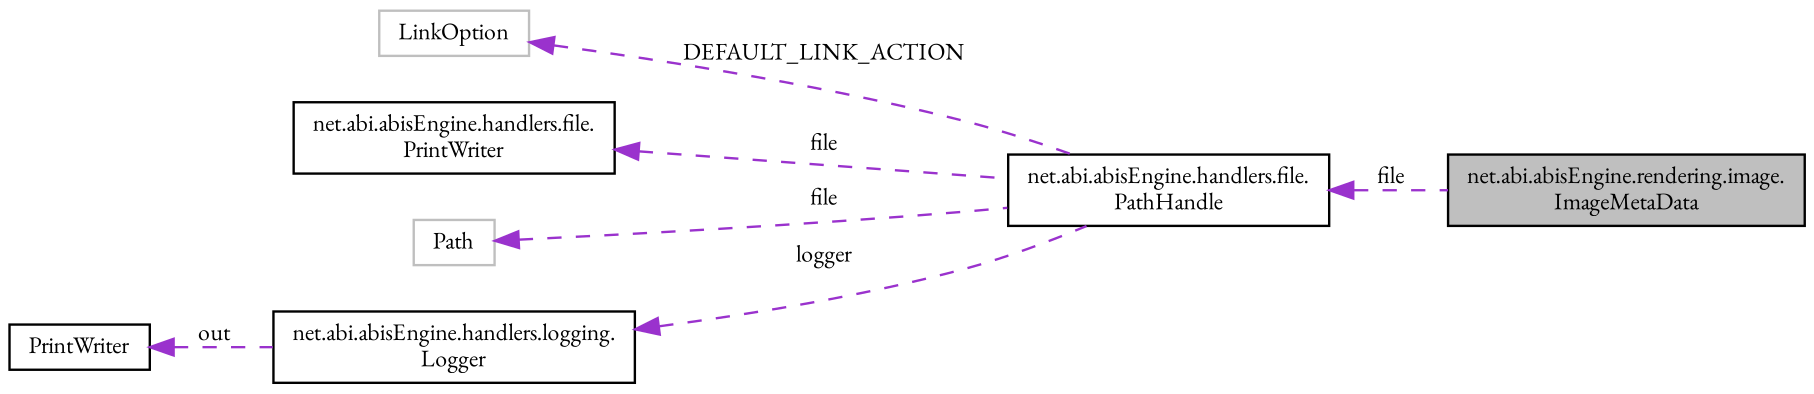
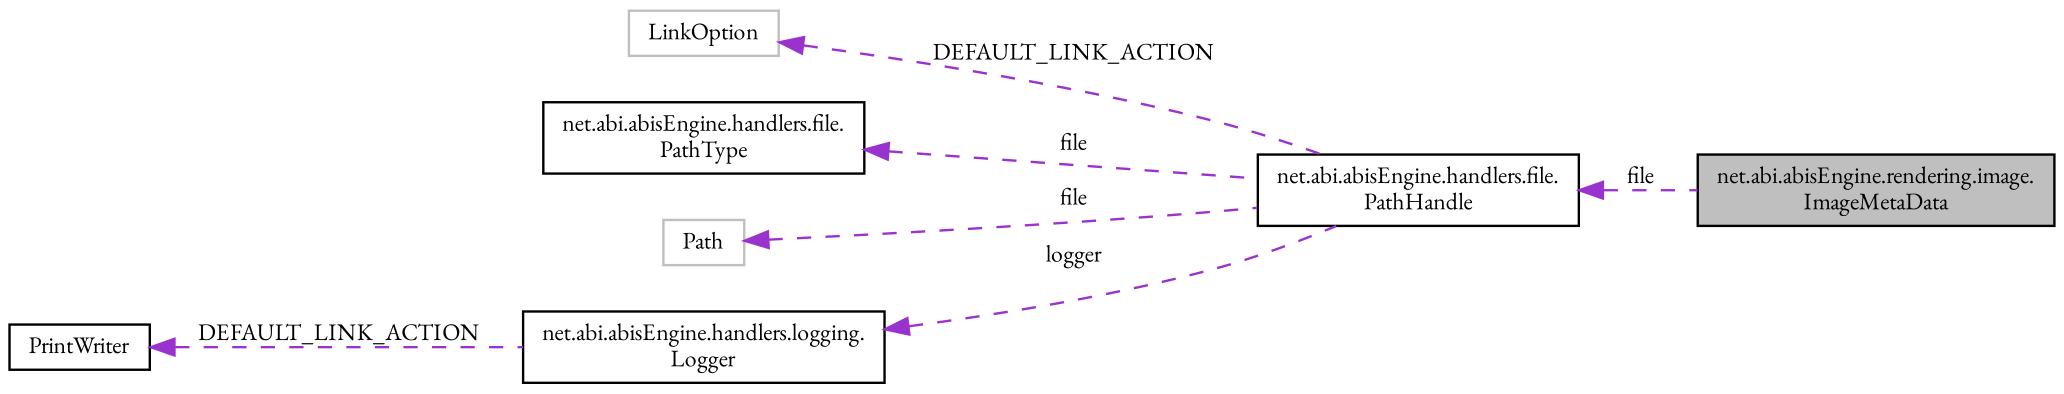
(454, 138) -> (704, 138)
(212, 334) -> (336, 334)
